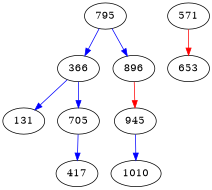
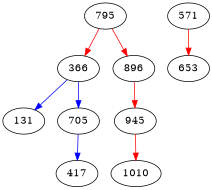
(94, 39) -> (94, 39)
(118, 39) -> (118, 39)
(136, 144) -> (136, 144)
